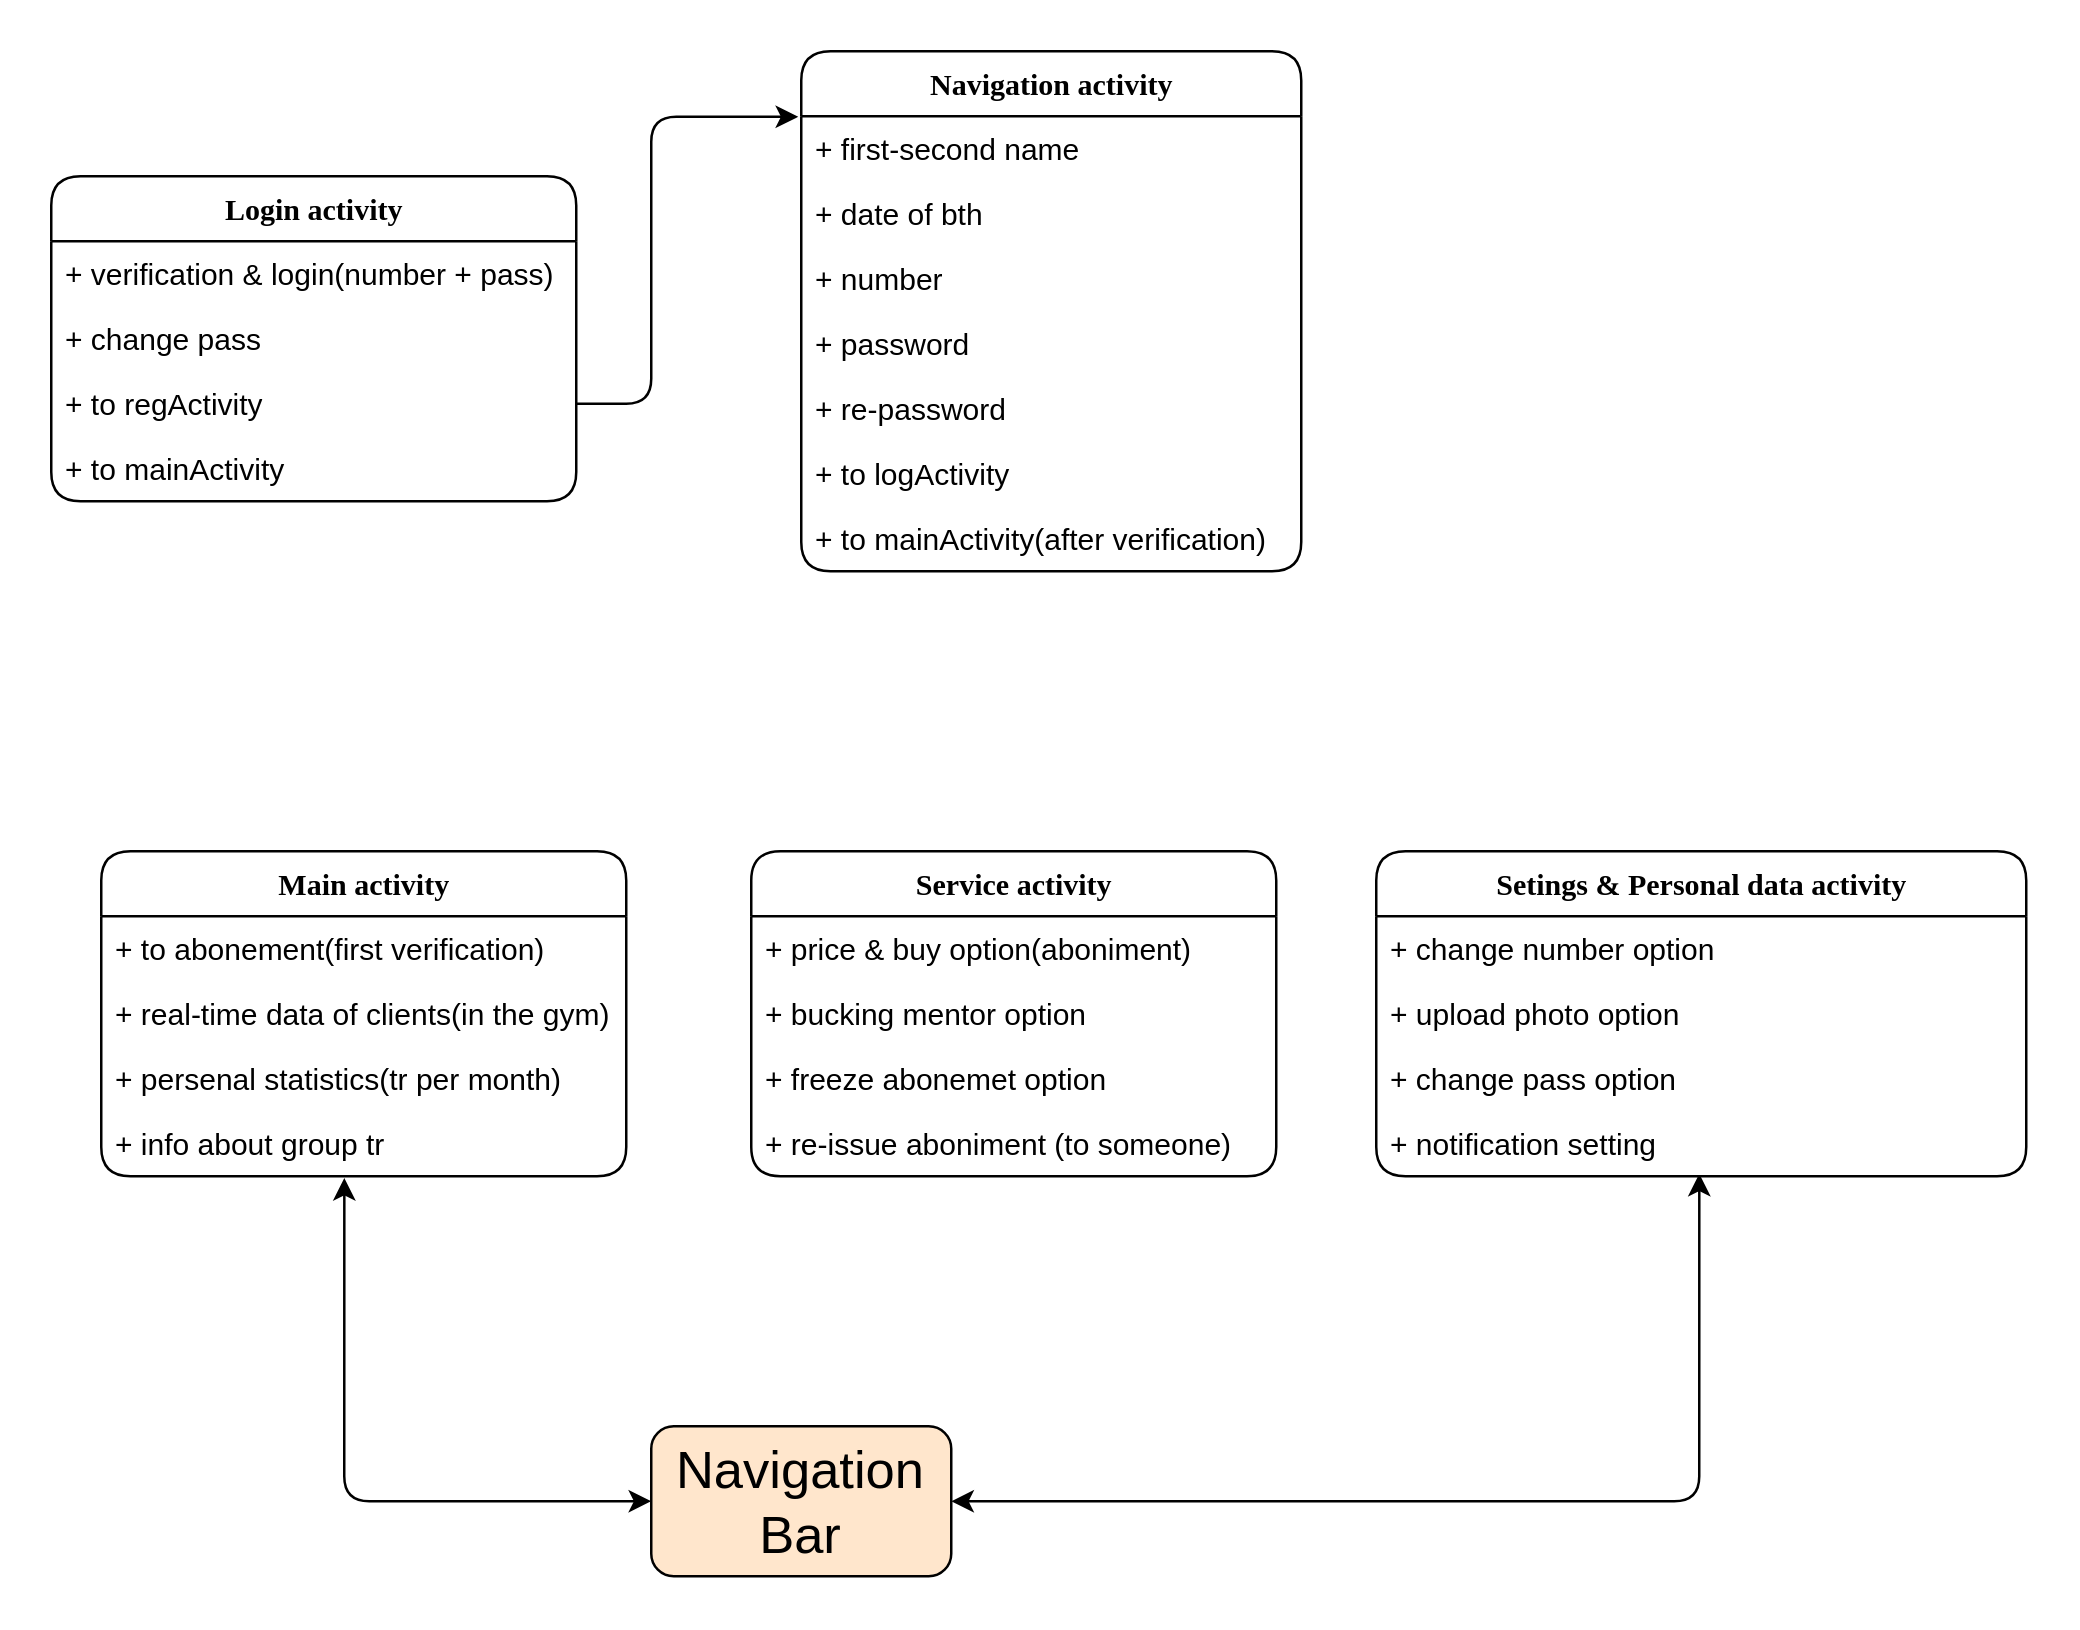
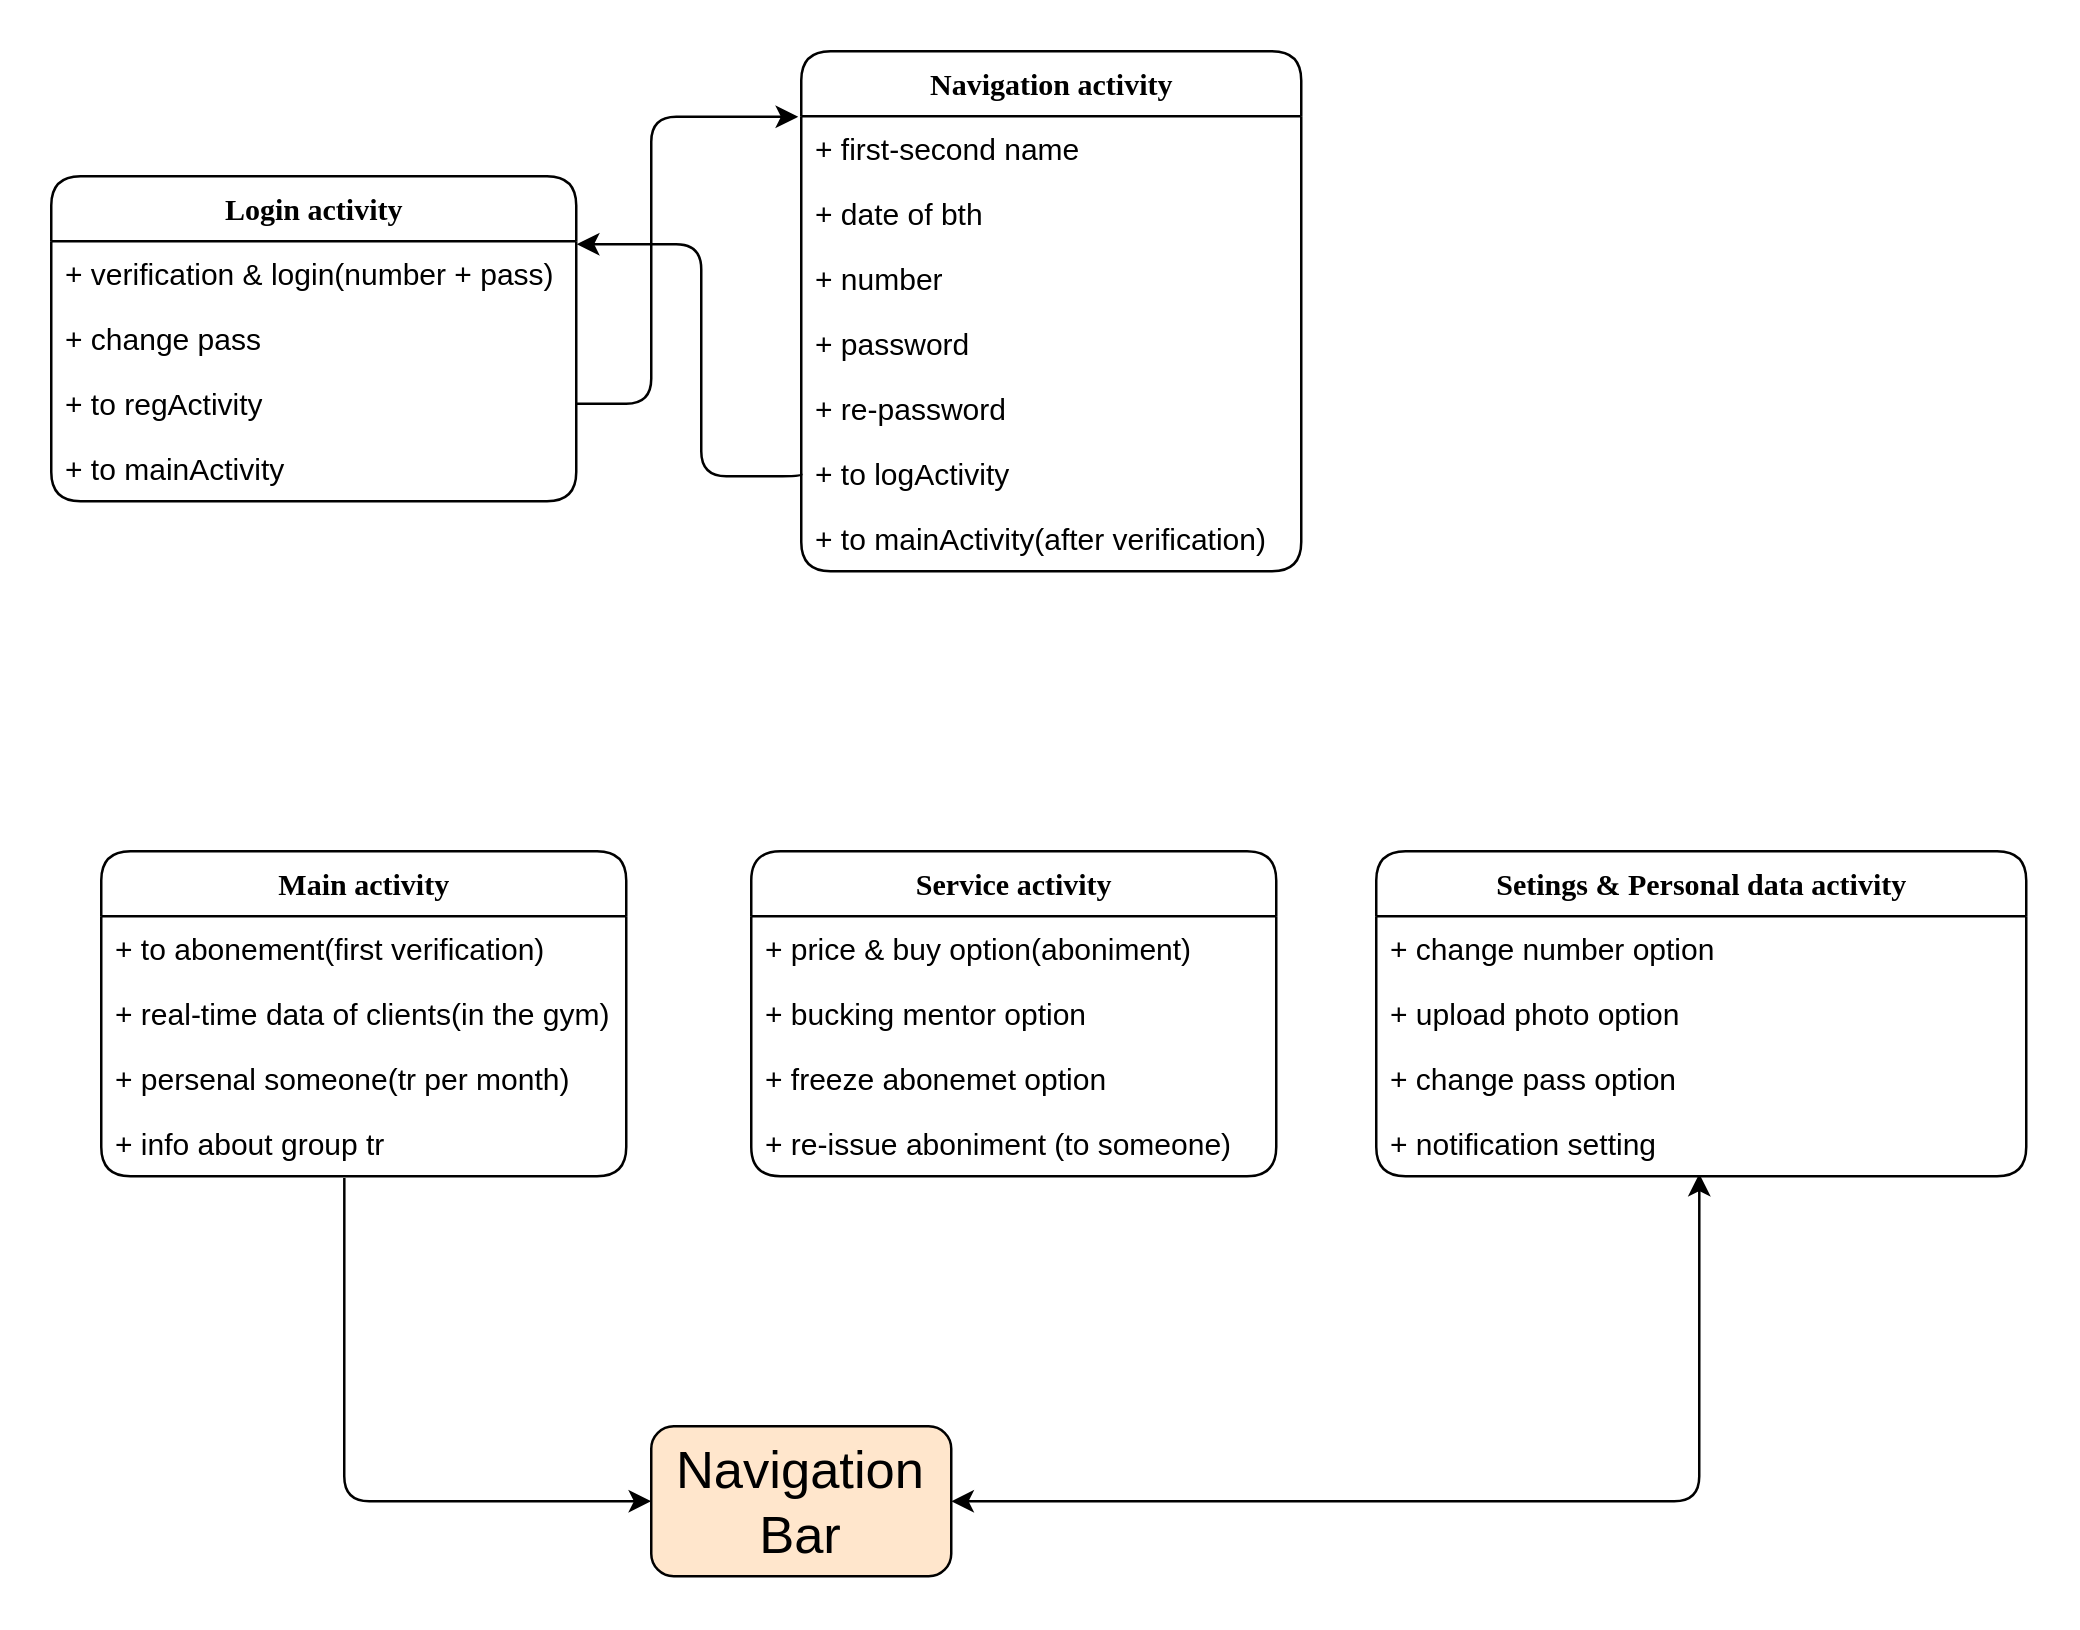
none -> (701, 386)
(366, 1100) -> (366, 1082)
(344, 1196) -> (344, 1188)
